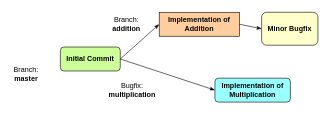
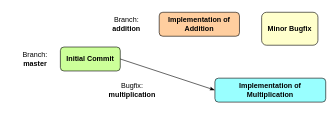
(200, 24) -> (200, 24)
(249, 26) -> none
(139, 42) -> none
(26, 74) -> (35, 59)
(253, 90) -> (271, 90)
